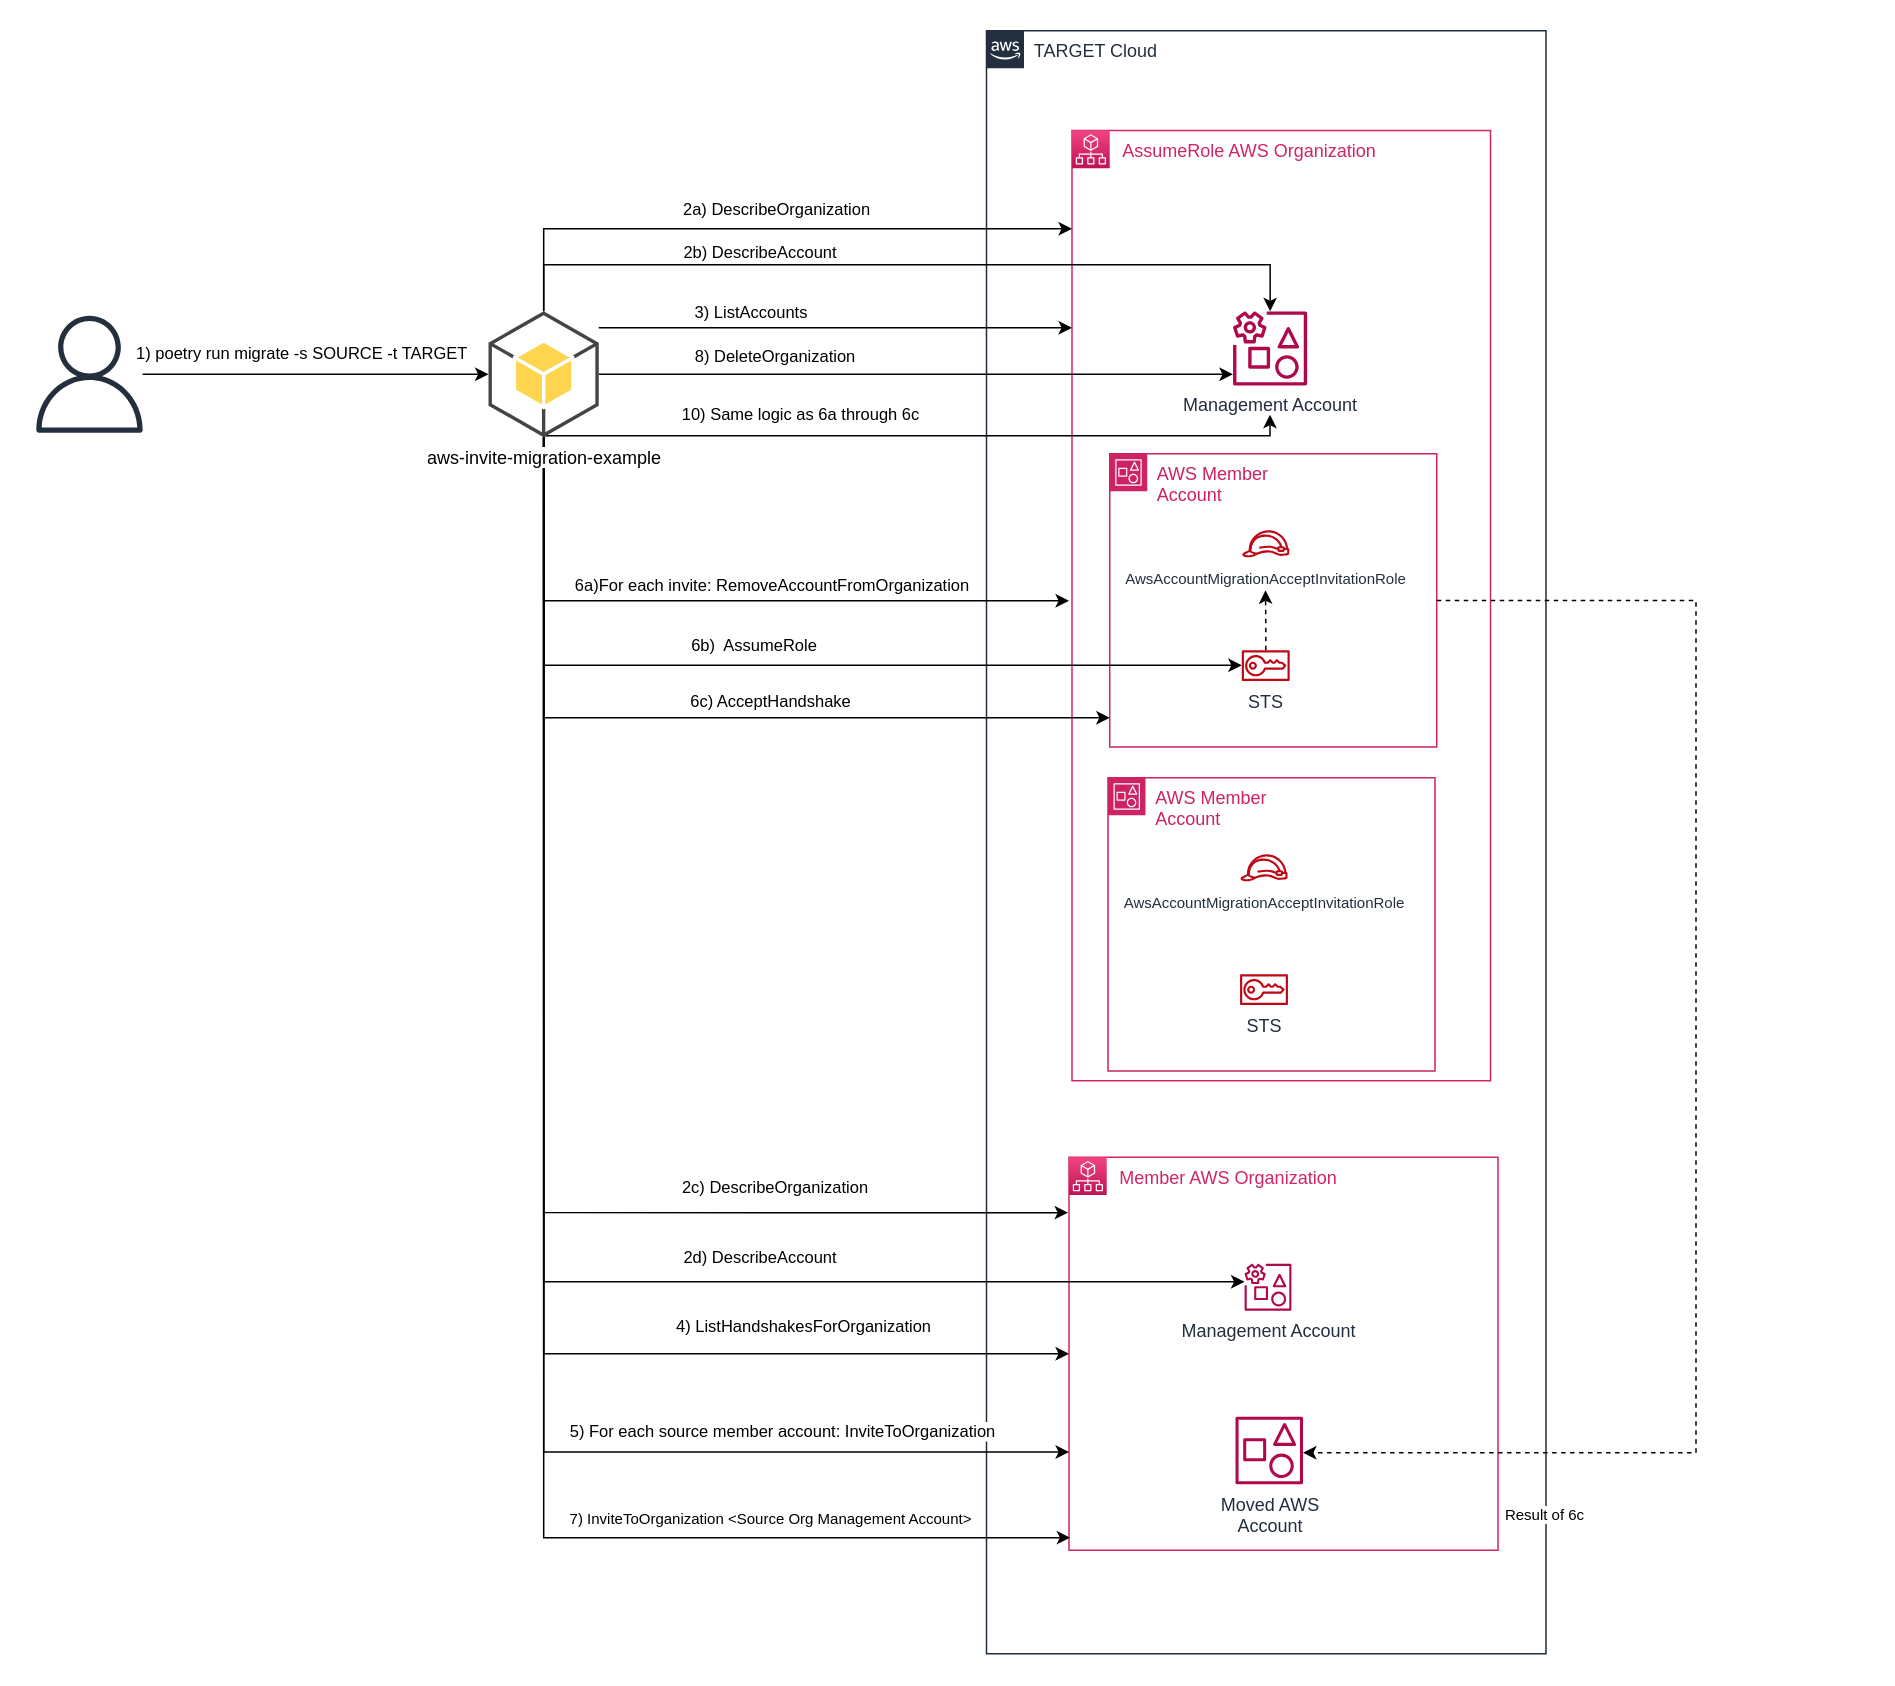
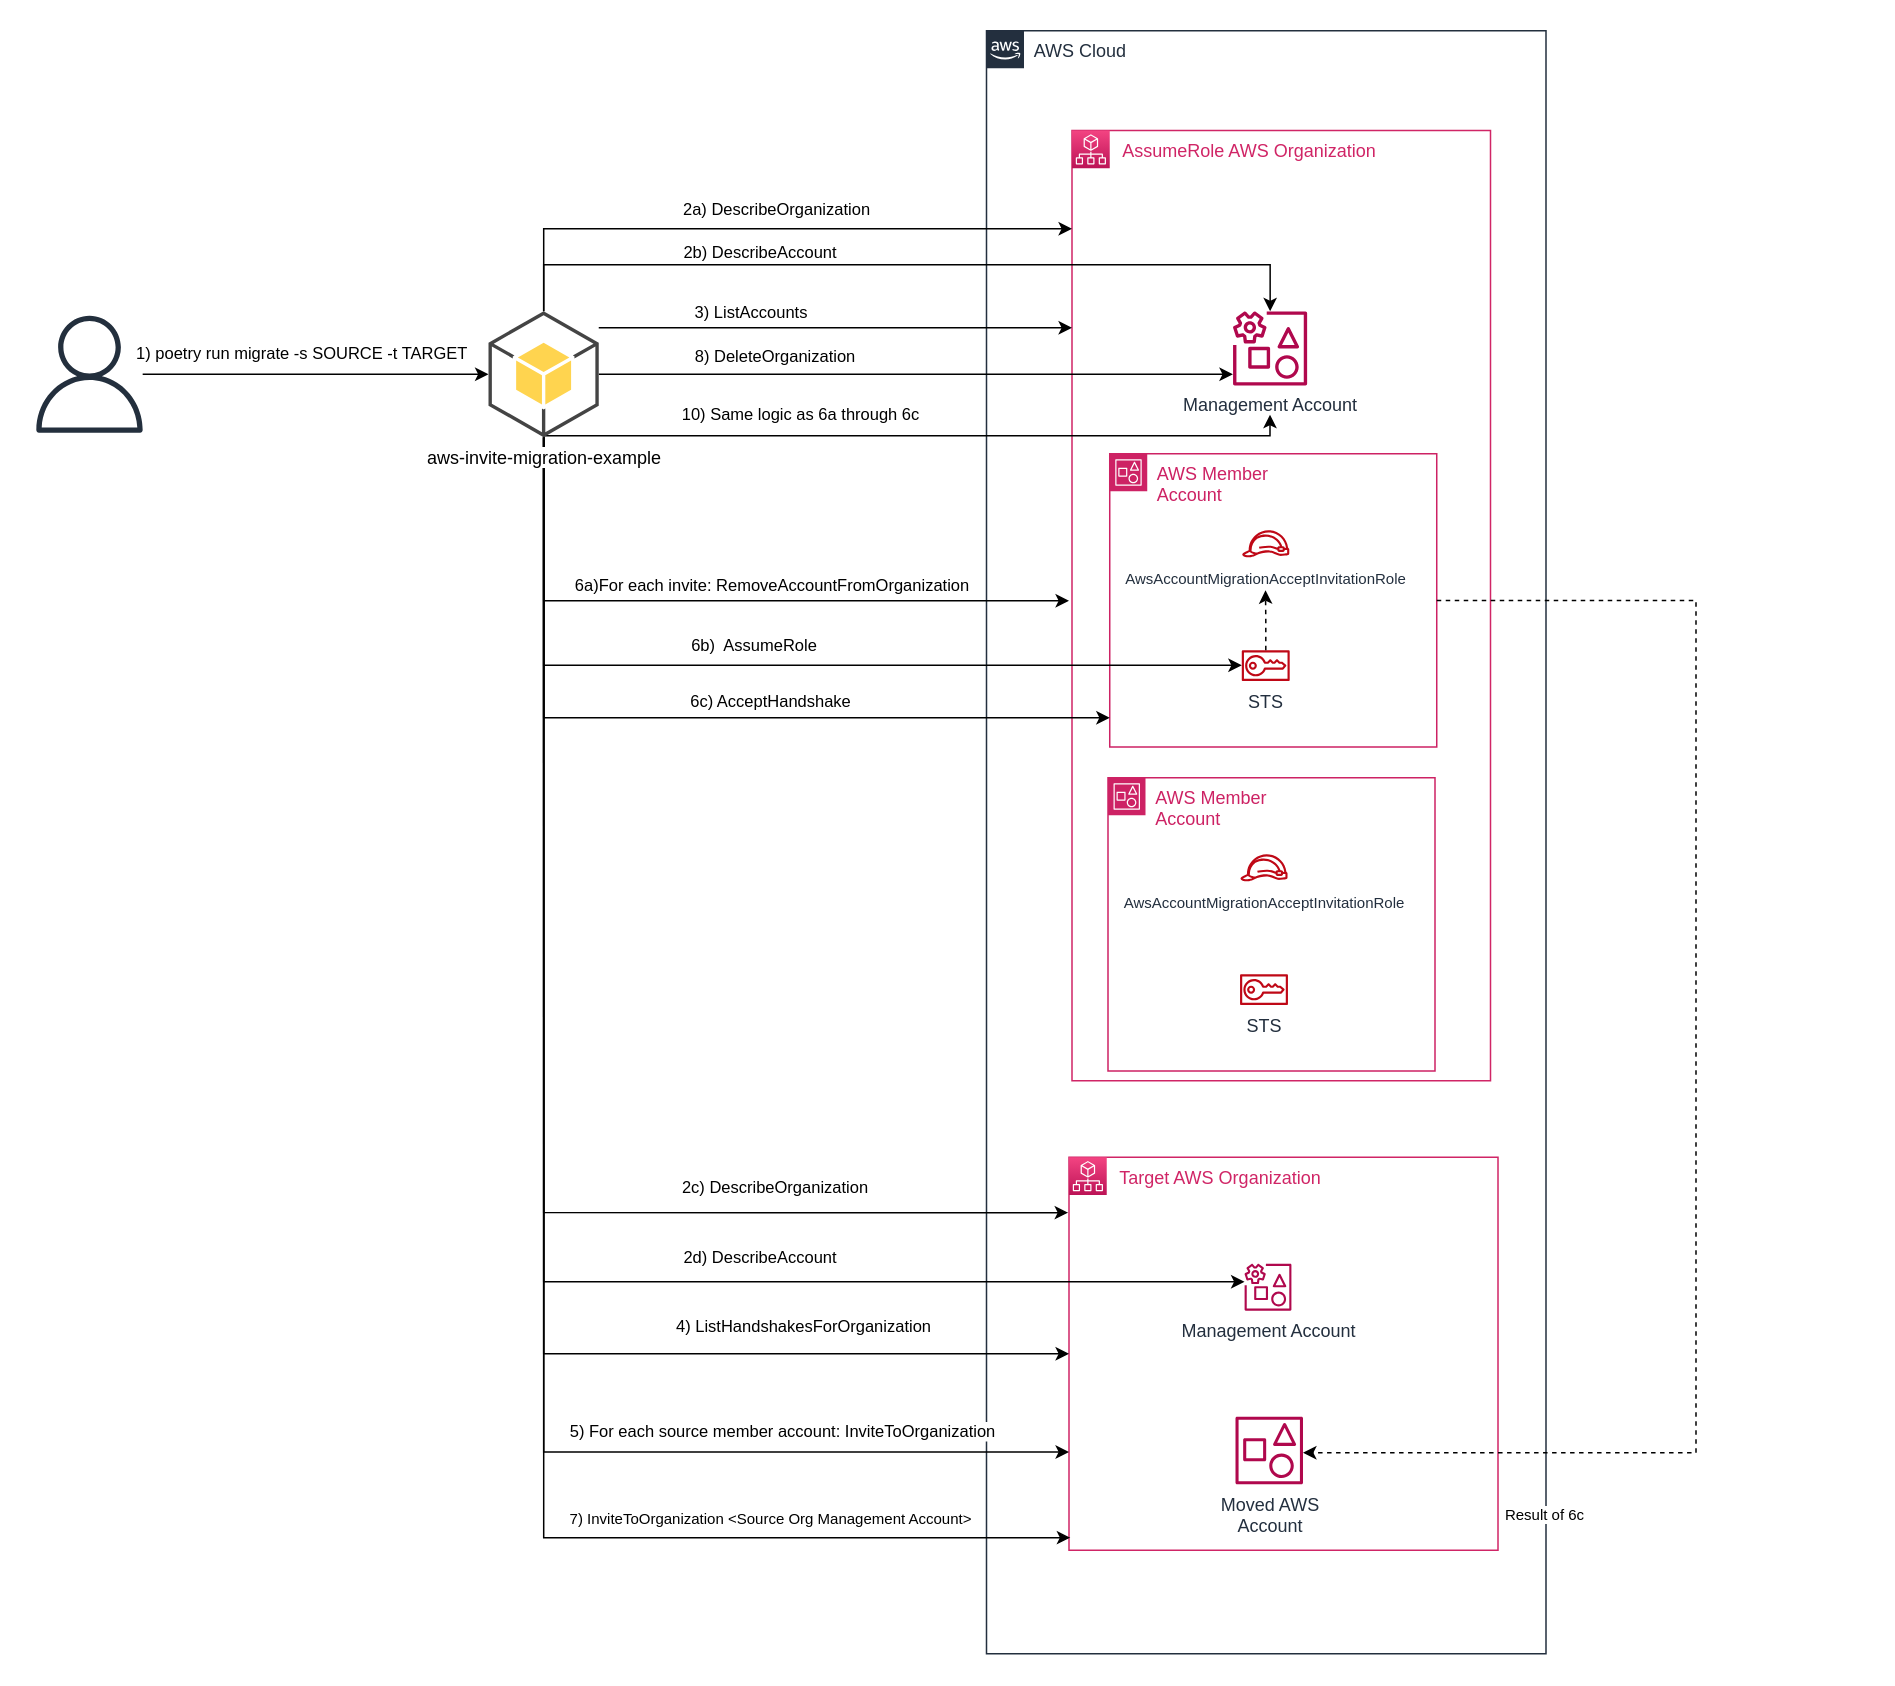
(1090, 52) -> (1075, 52)
(1226, 1178) -> (1226, 1178)
